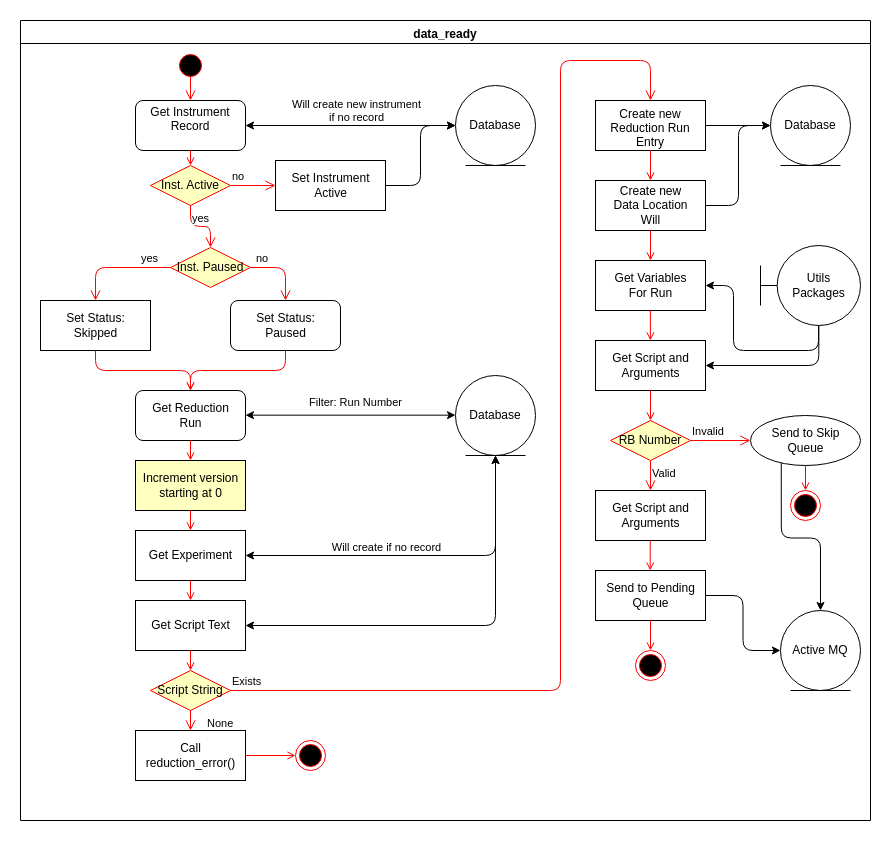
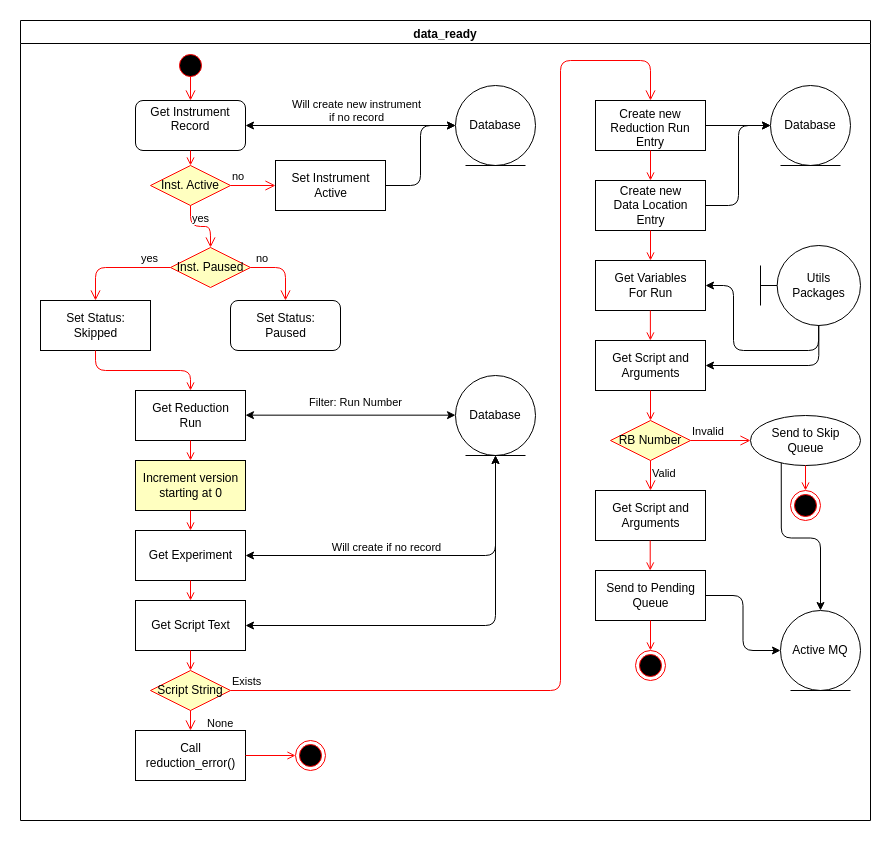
(651, 206) -> (651, 206)
(245, 371) -> none
(191, 416) -> (191, 416)
